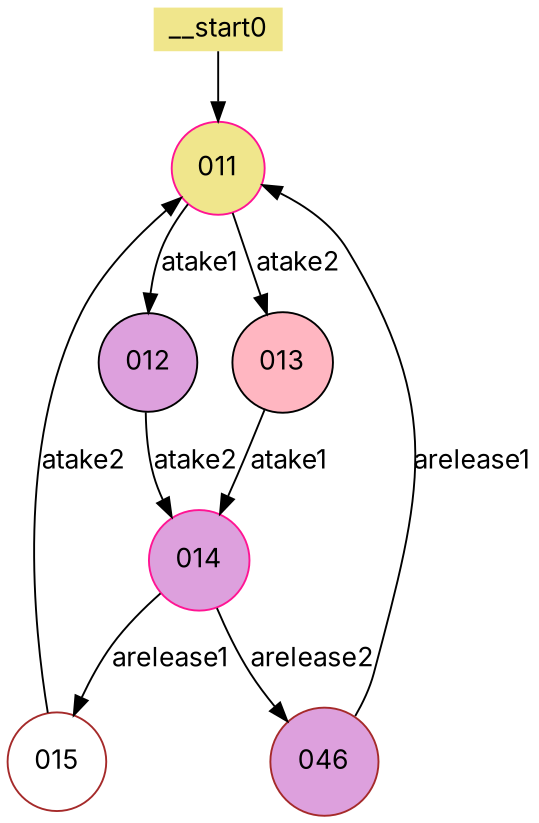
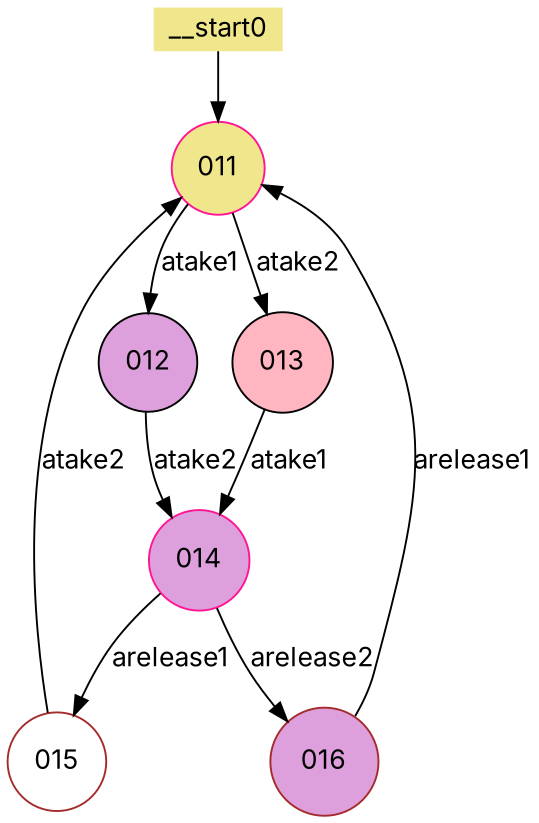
(324, 762) -> (324, 762)
